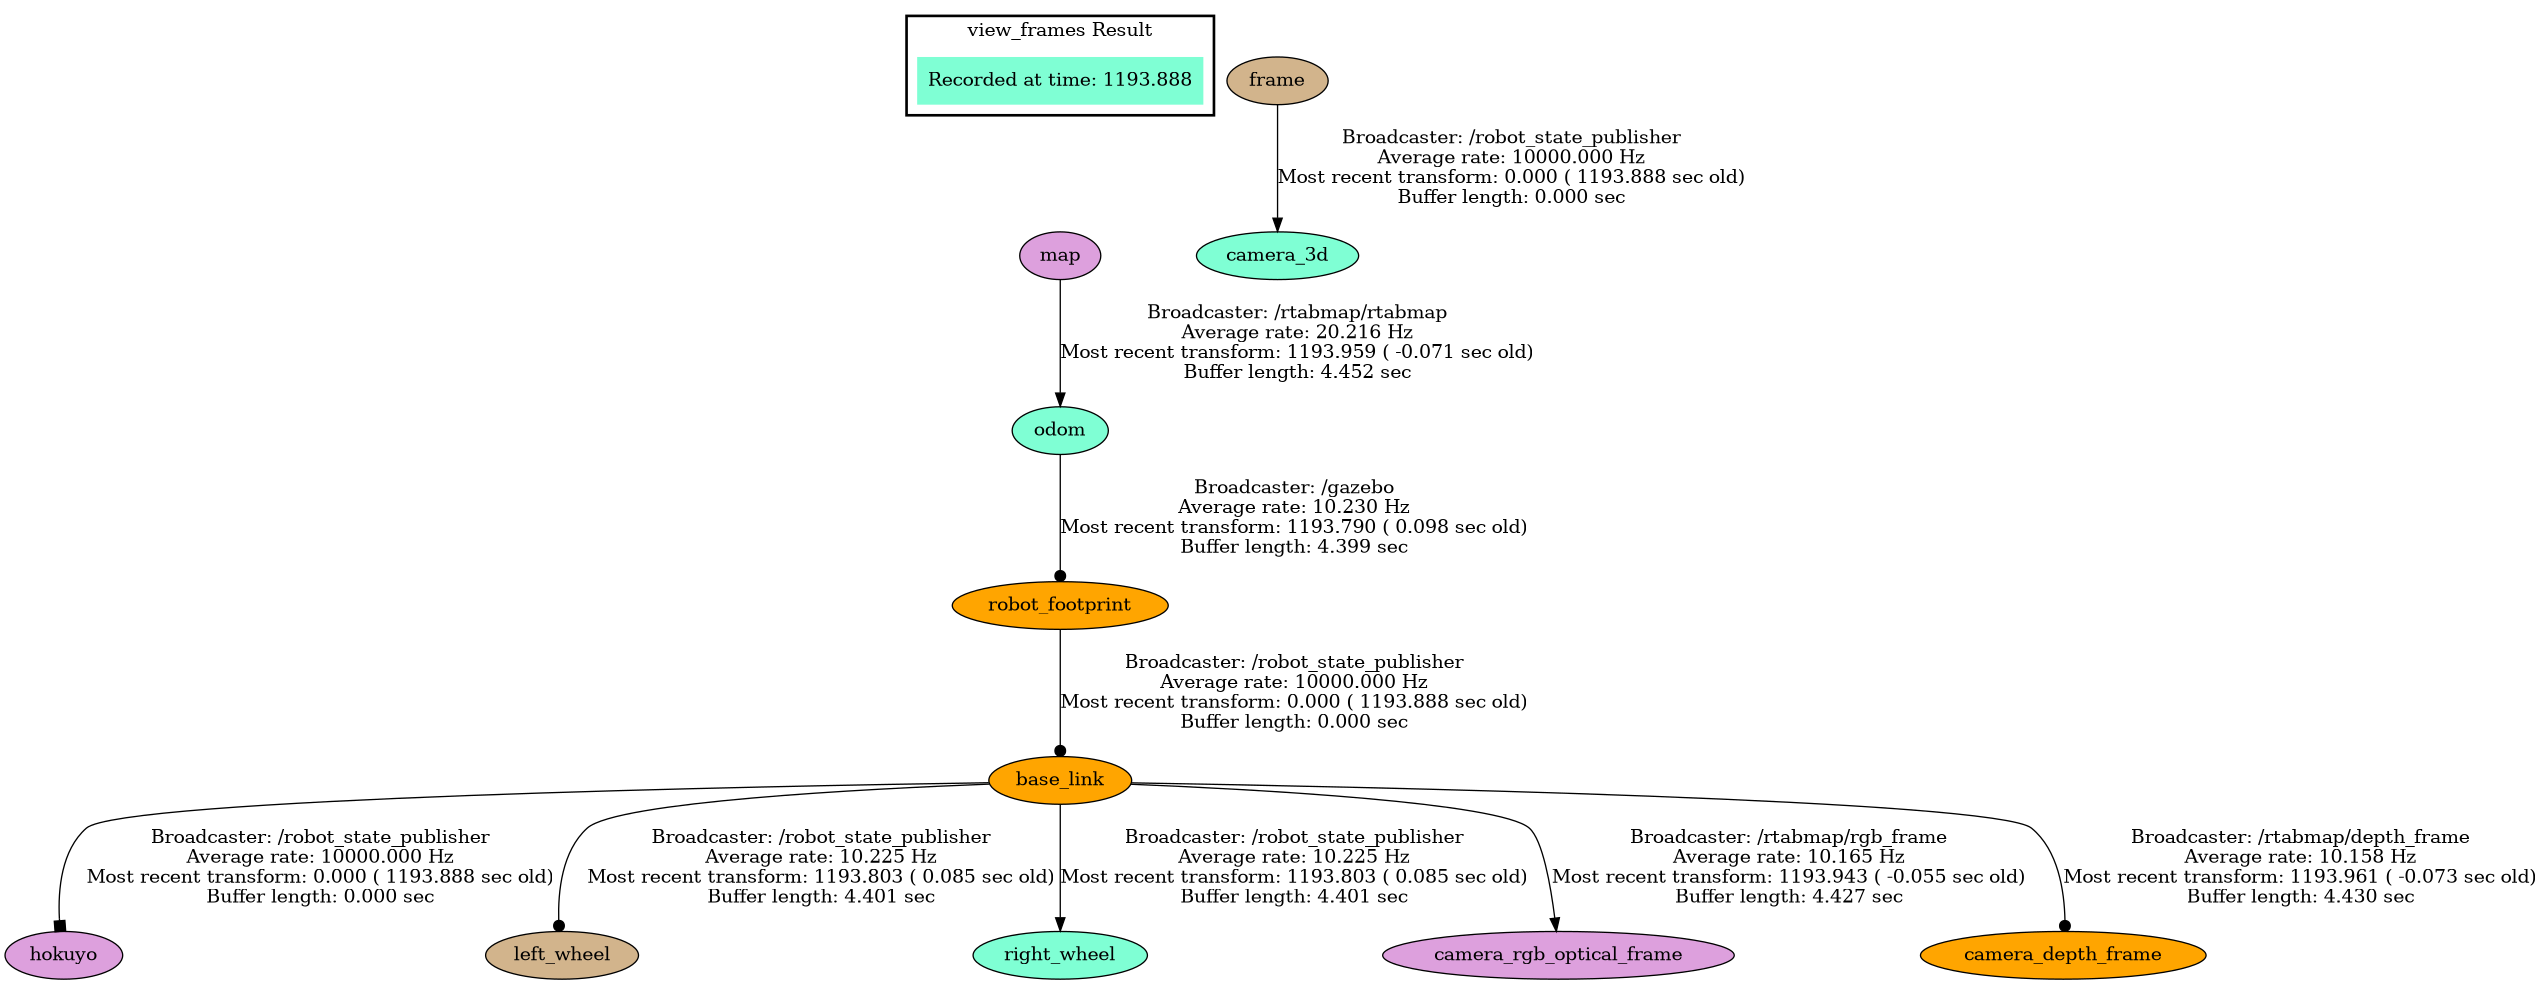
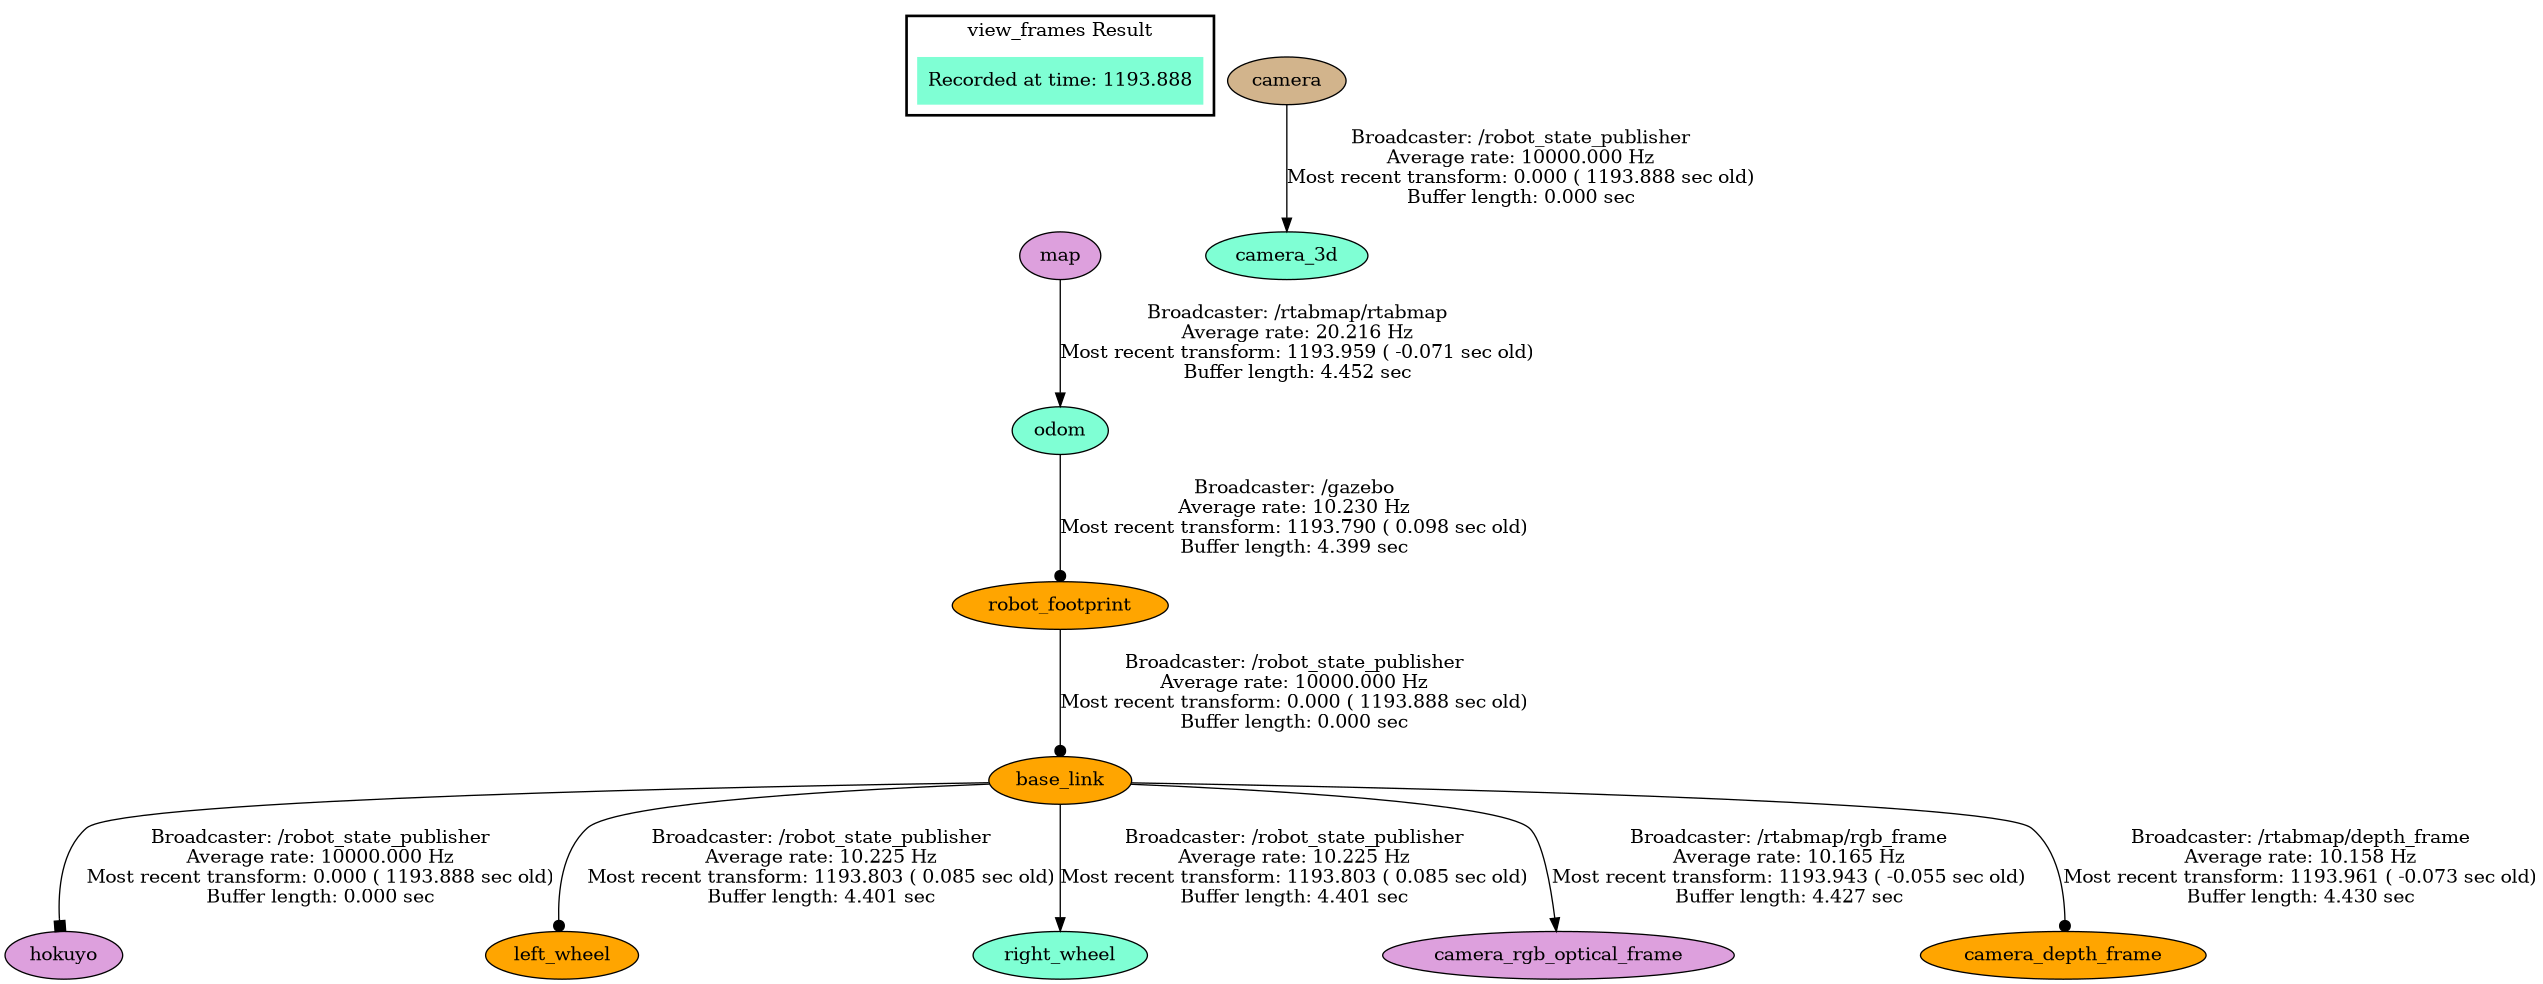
(1278, 81) -> (1287, 81)
(562, 955) -> (562, 955)
